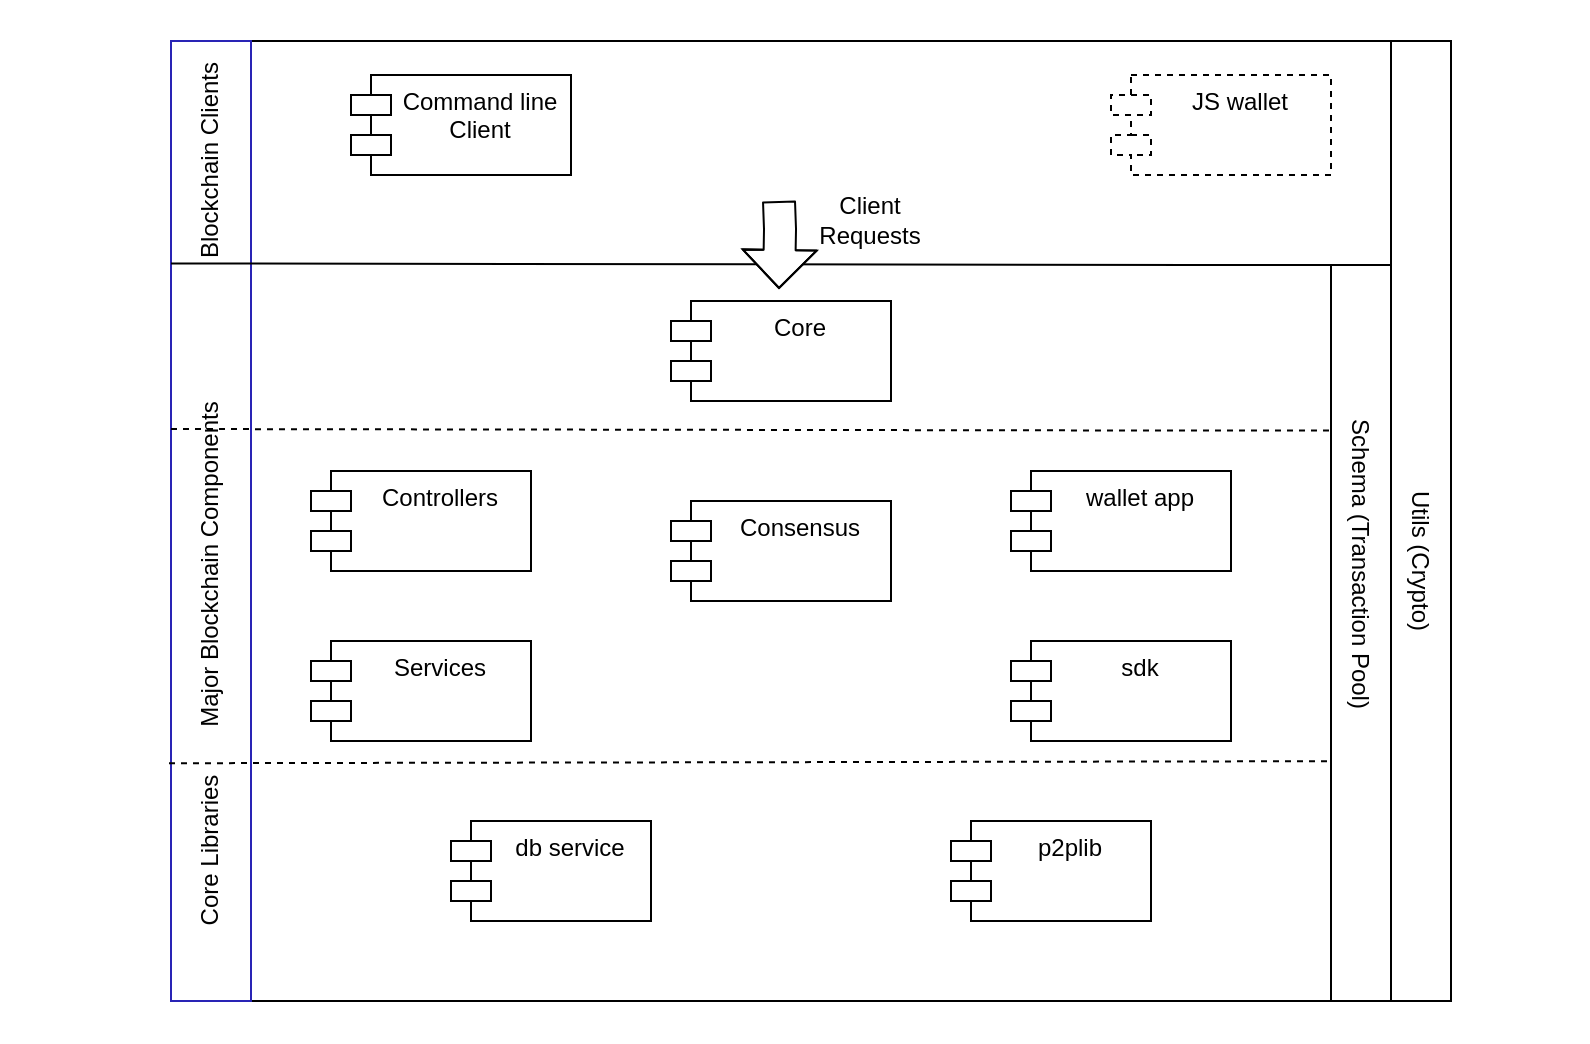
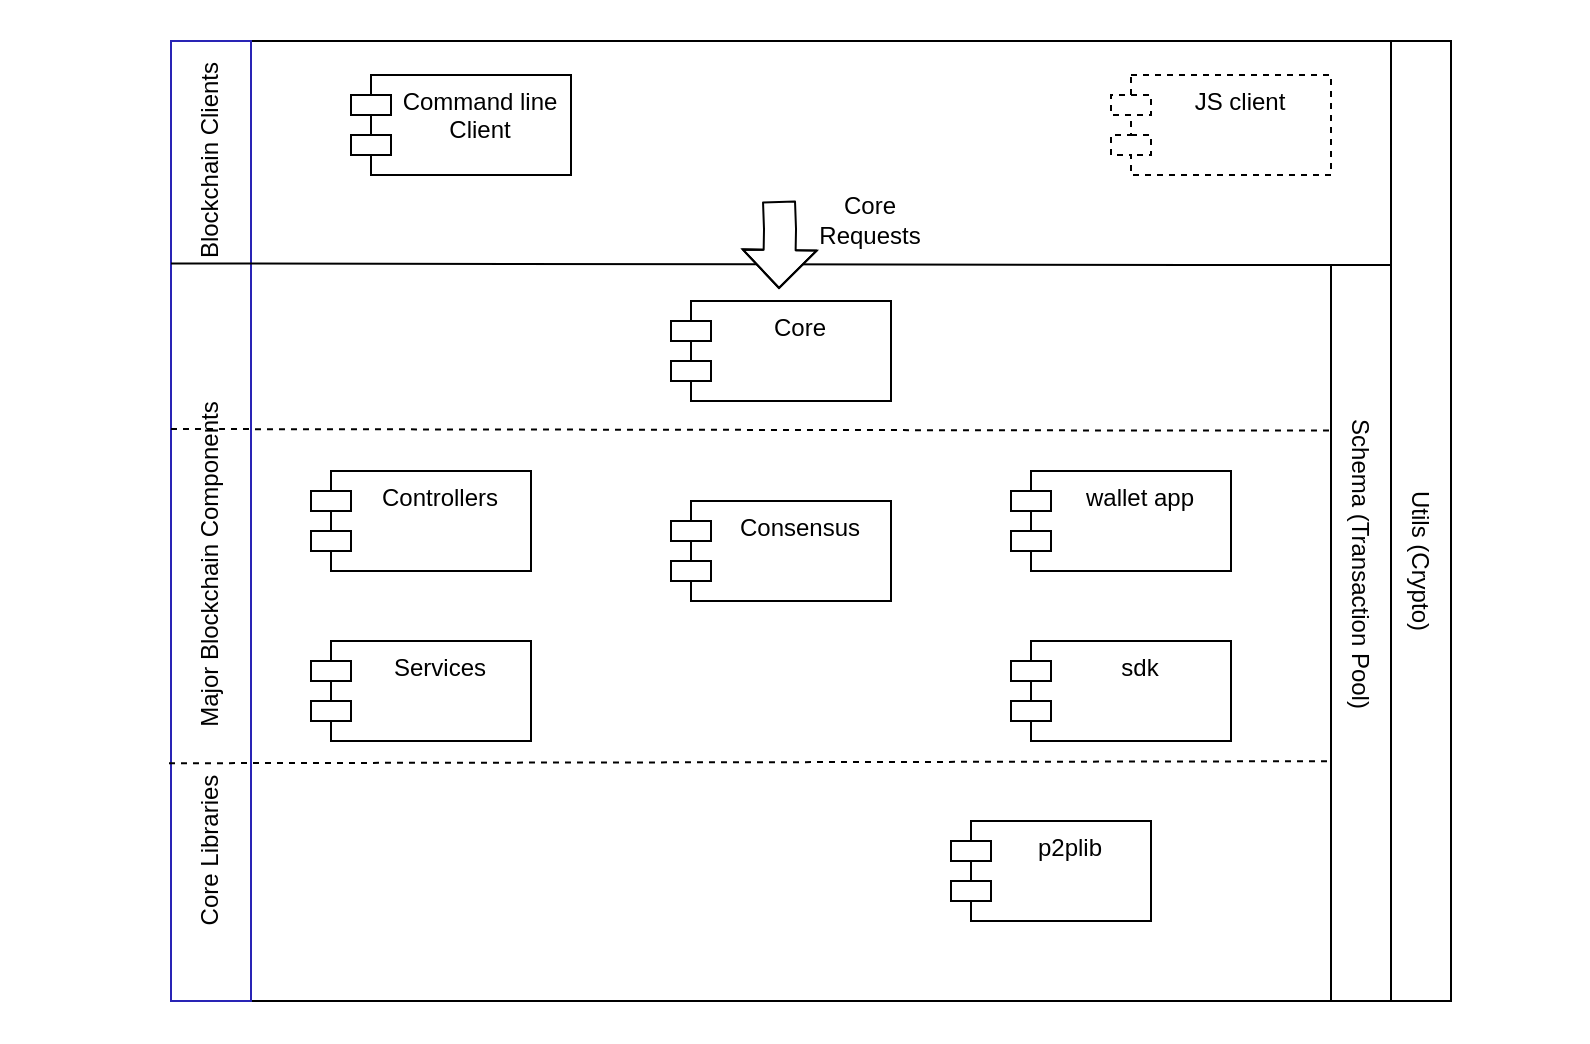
(1240, 102) -> (1240, 102)
(871, 221) -> (871, 221)
(551, 871) -> none
